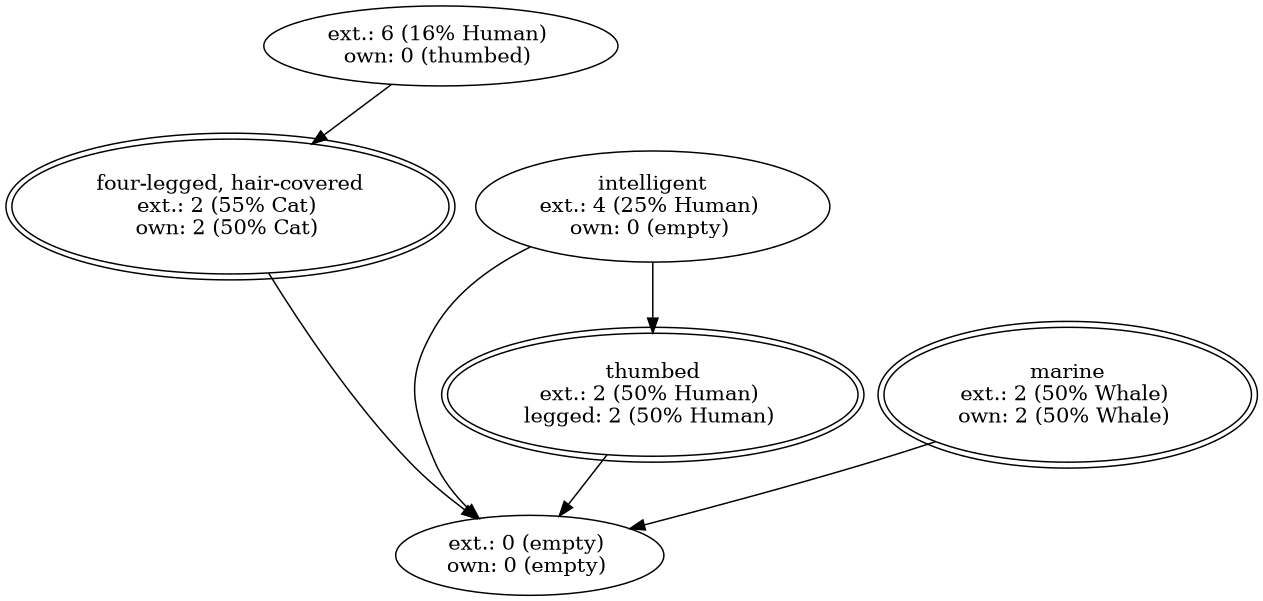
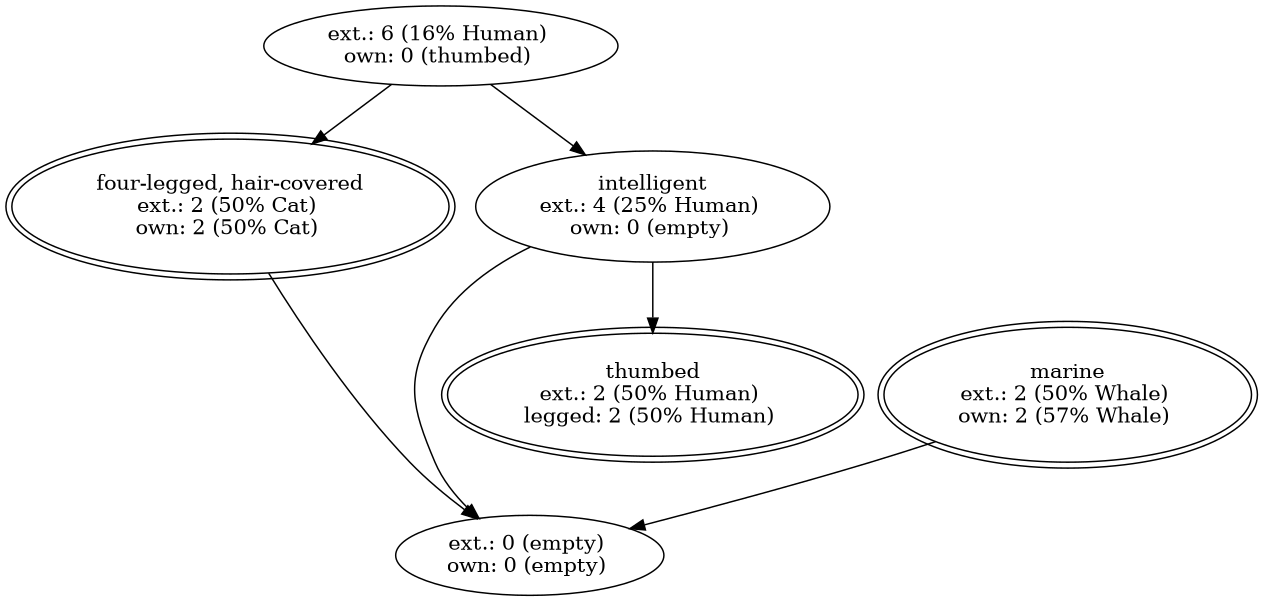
none -> (532, 115)
(230, 207) -> (230, 207)
(1068, 395) -> (1068, 395)
(588, 479) -> none
